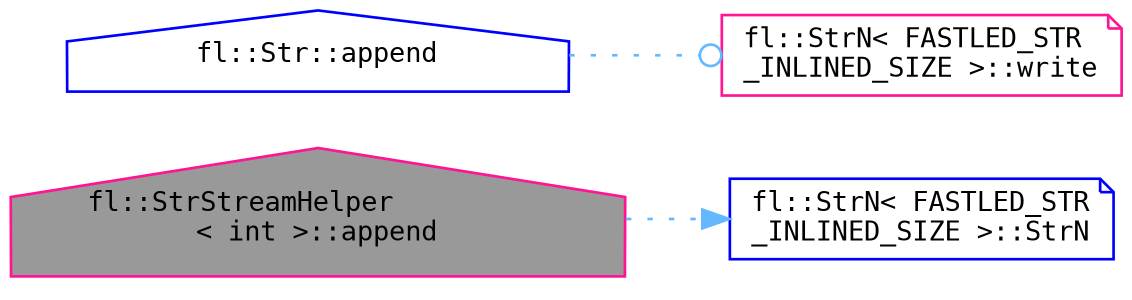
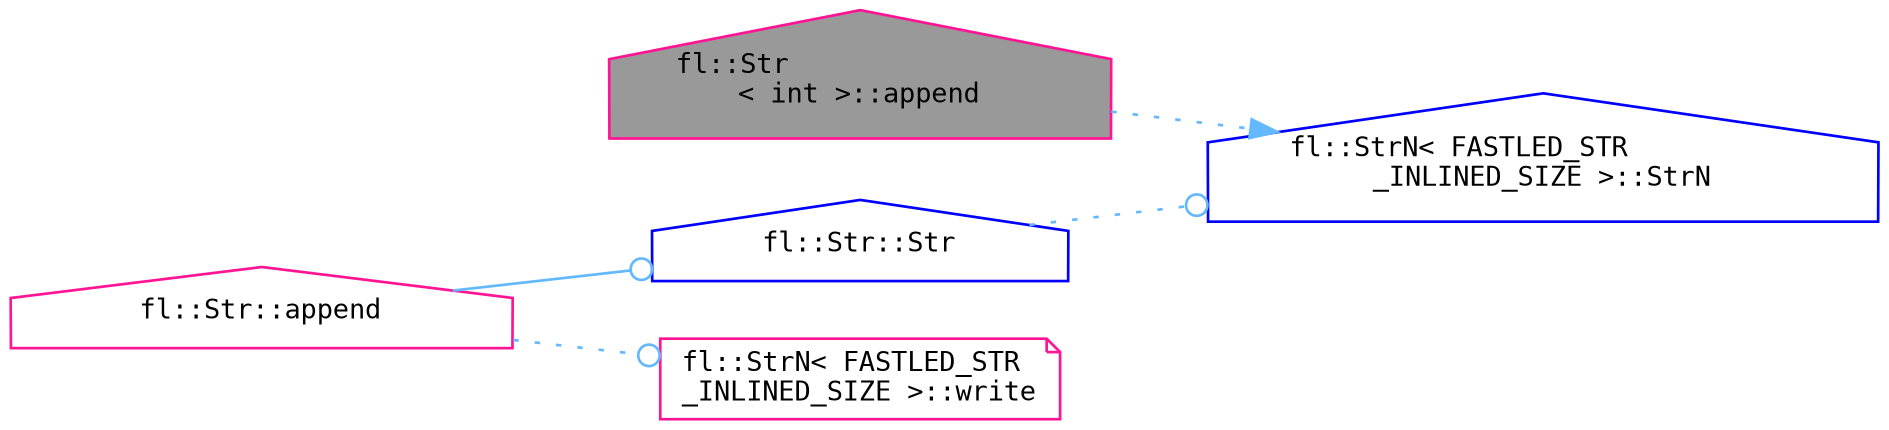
(318, 55) -> (262, 312)
(318, 219) -> (860, 81)
(922, 219) -> (1543, 164)
none -> (860, 245)
